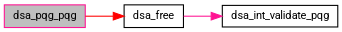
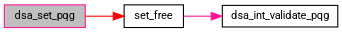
(45, 16) -> (45, 16)
(154, 16) -> (154, 16)
